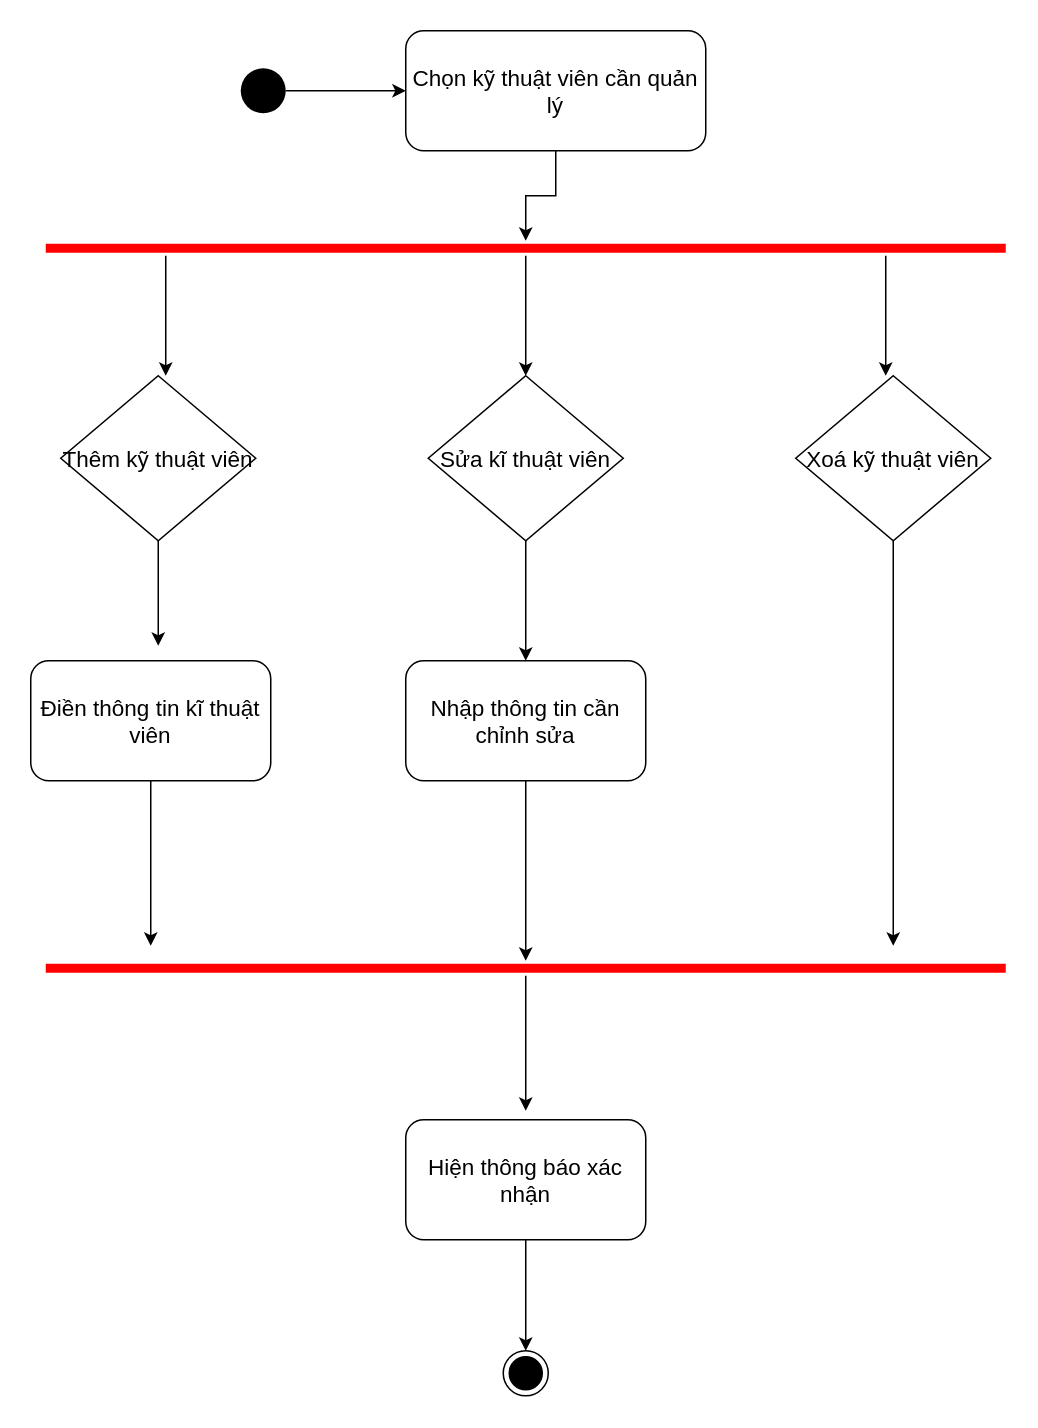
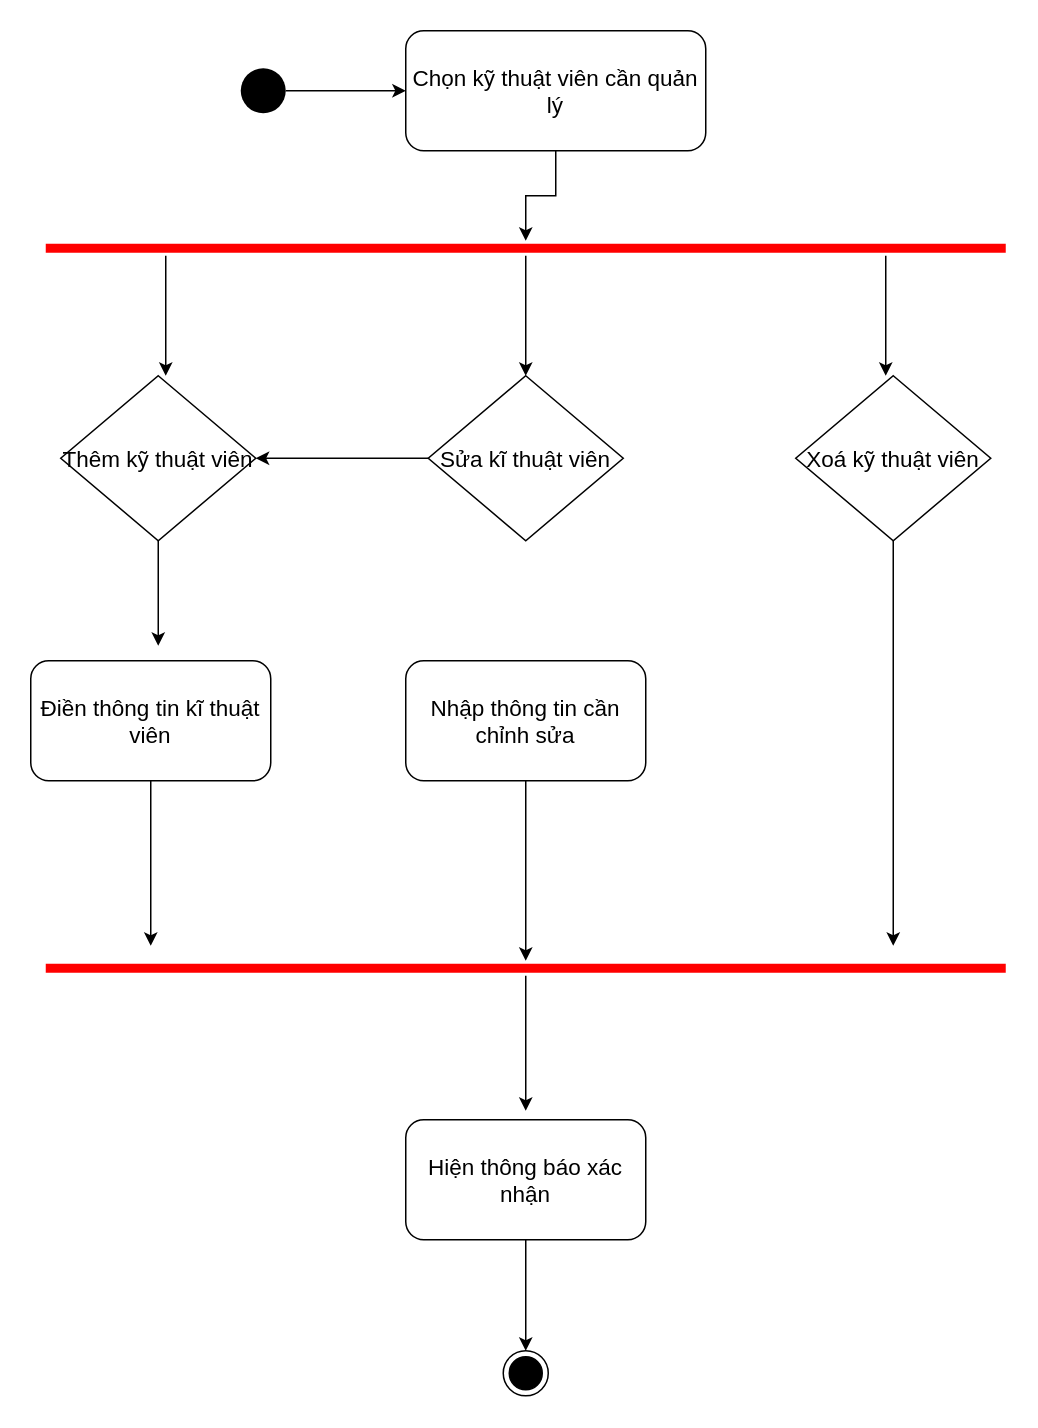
(526, 596) -> (347, 458)
